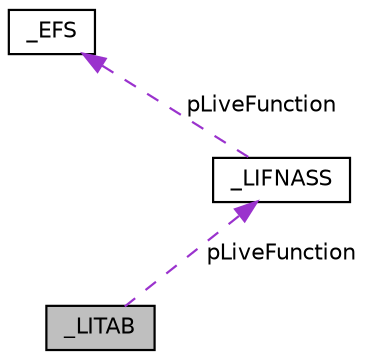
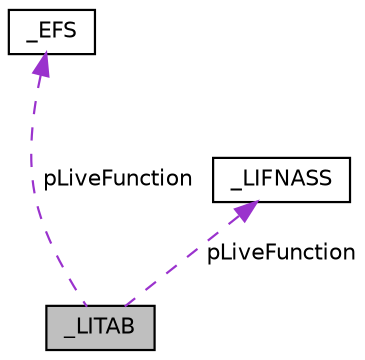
(177, 112) -> (35, 196)
